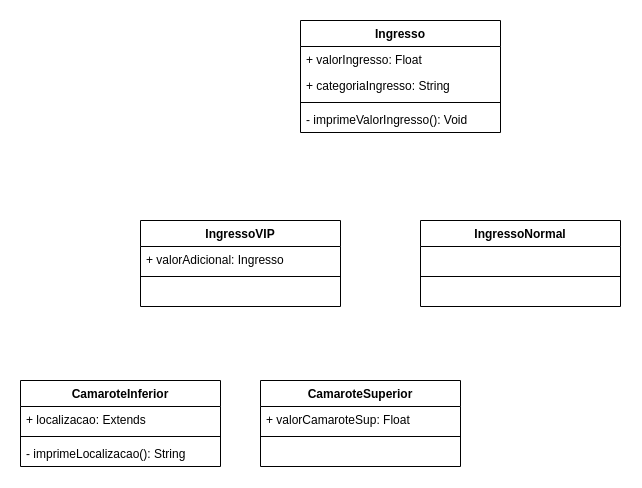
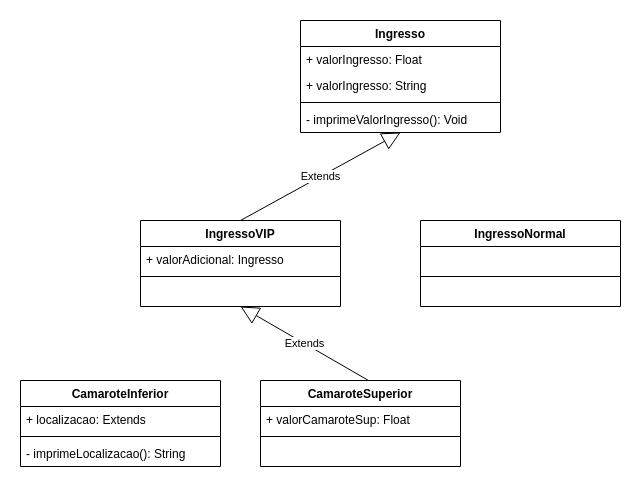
(389, 86) -> (375, 86)
none -> (313, 181)
none -> (313, 348)
